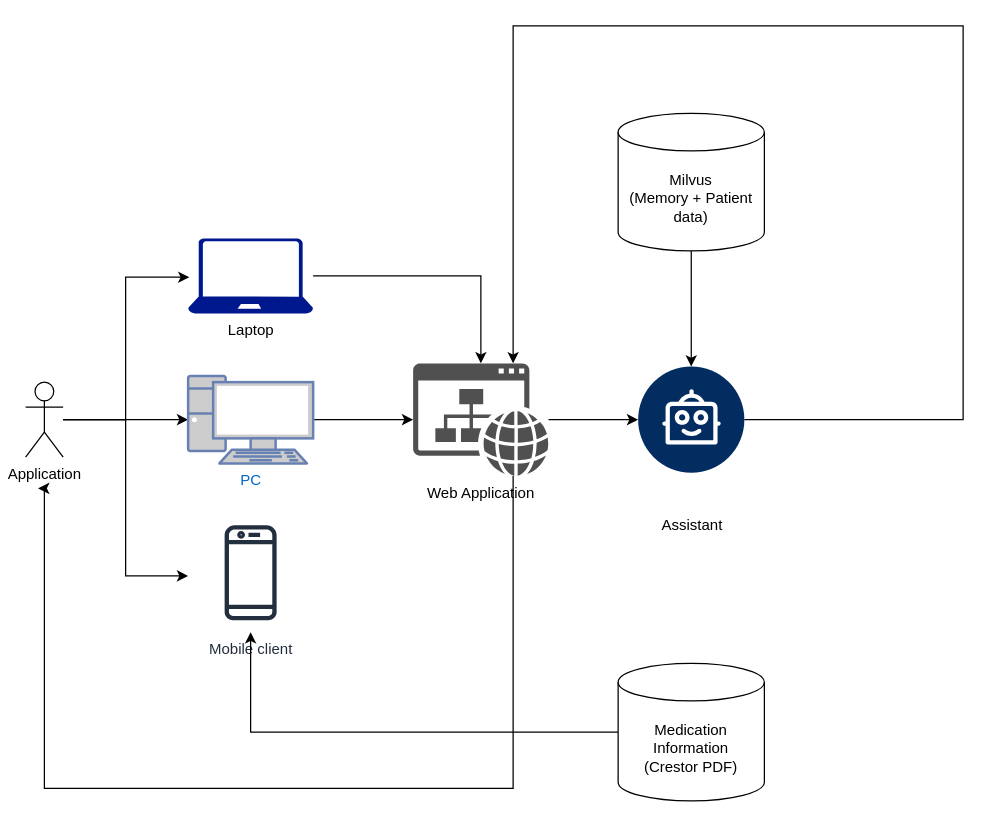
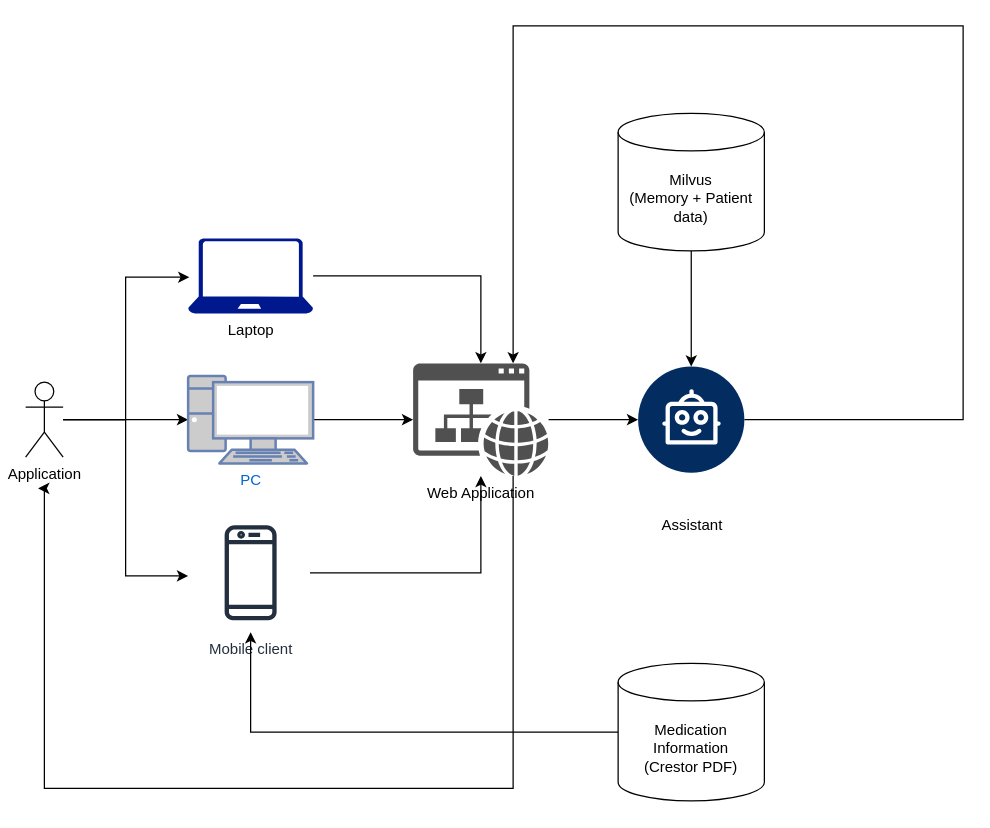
none -> (432, 573)
